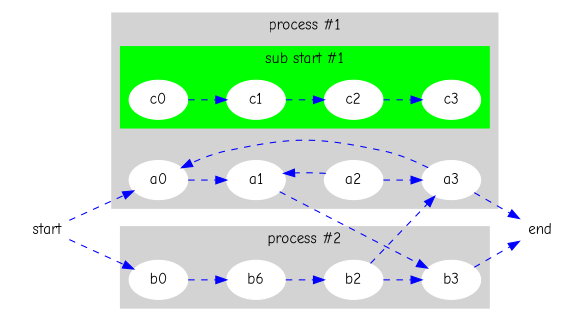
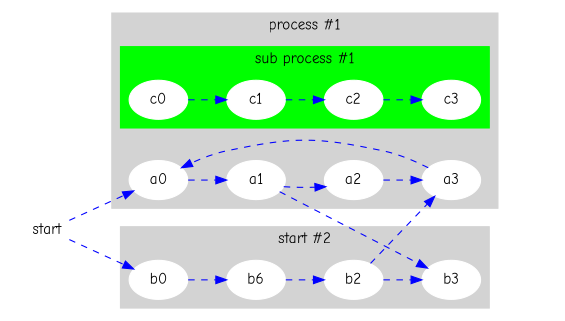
(305, 59) -> (305, 59)
(310, 173) -> (299, 187)
(540, 230) -> none
(305, 239) -> (305, 239)
